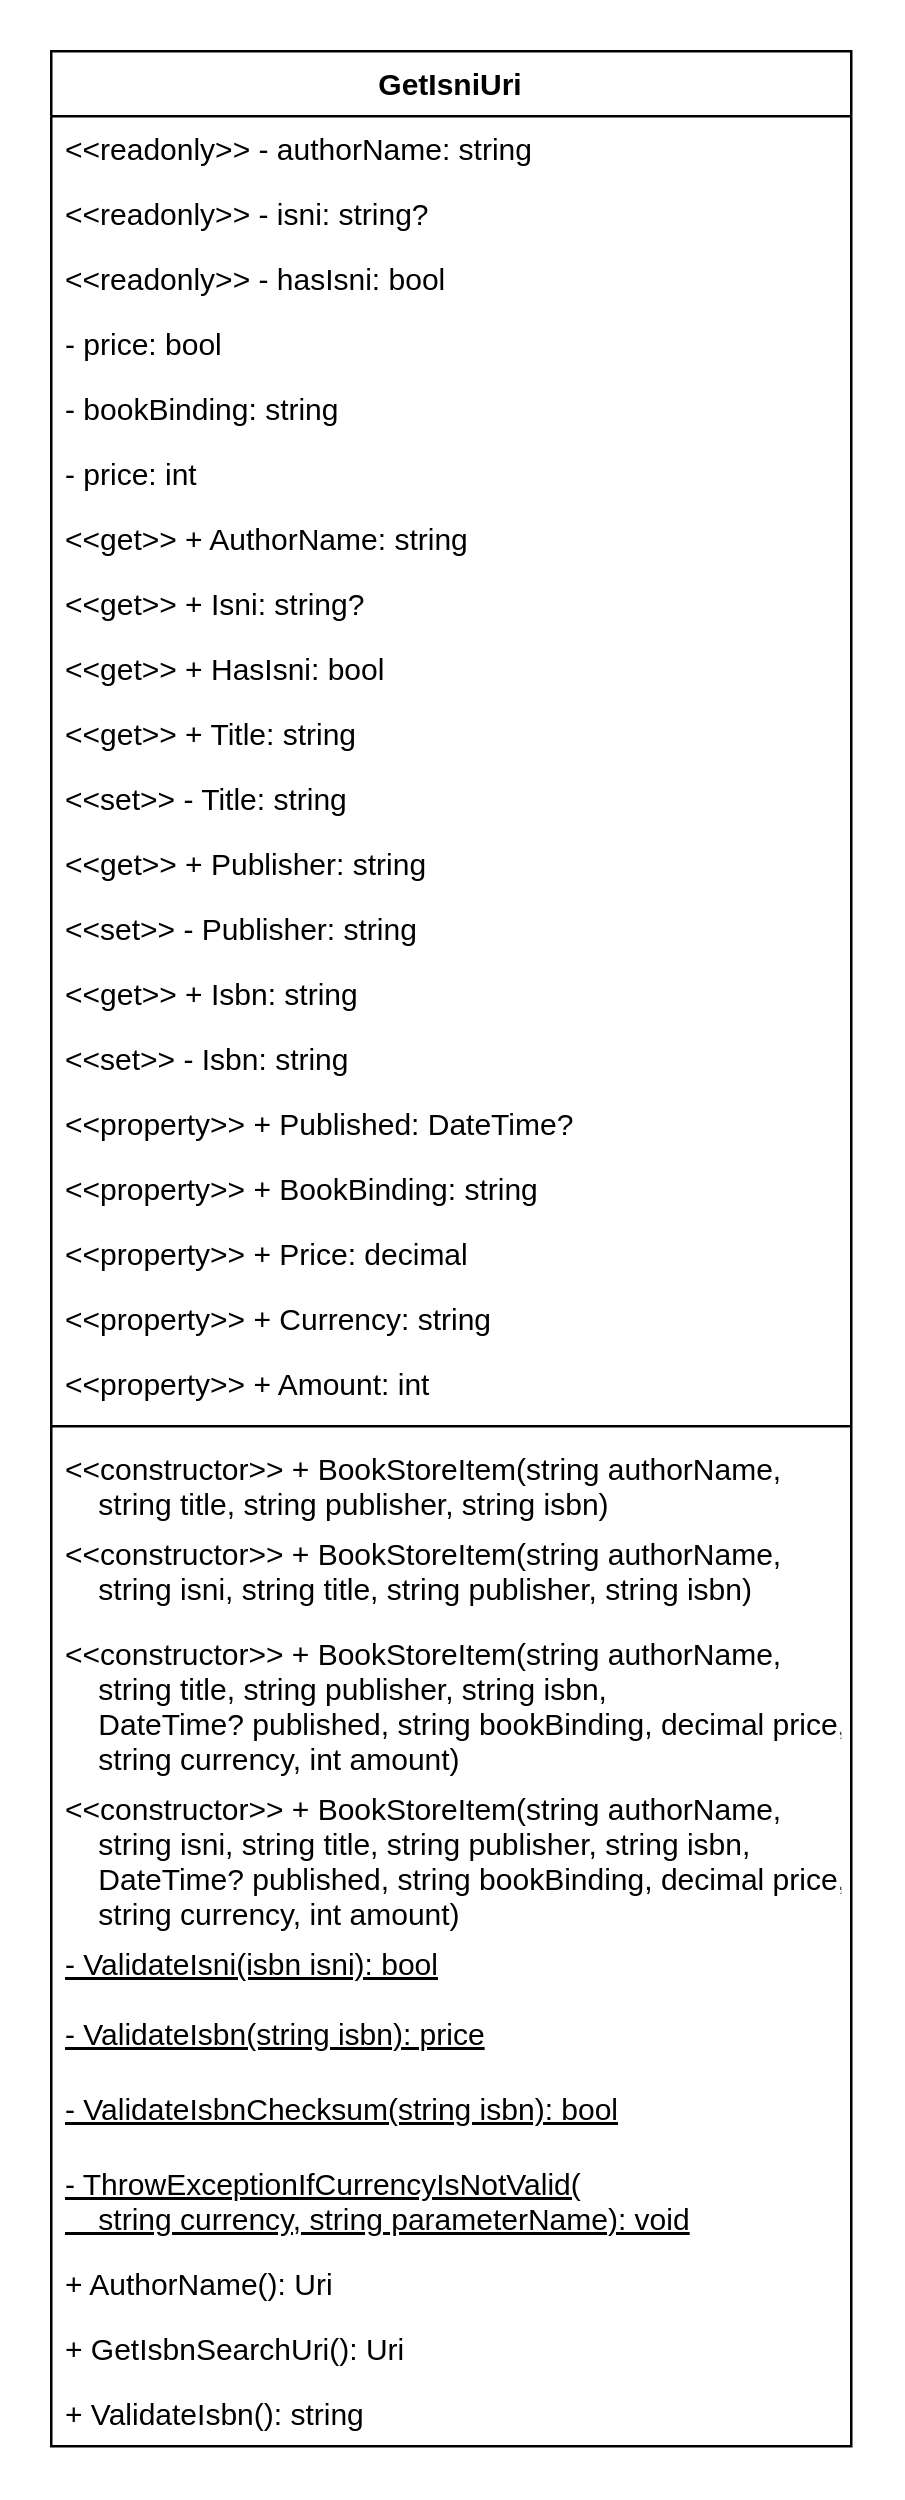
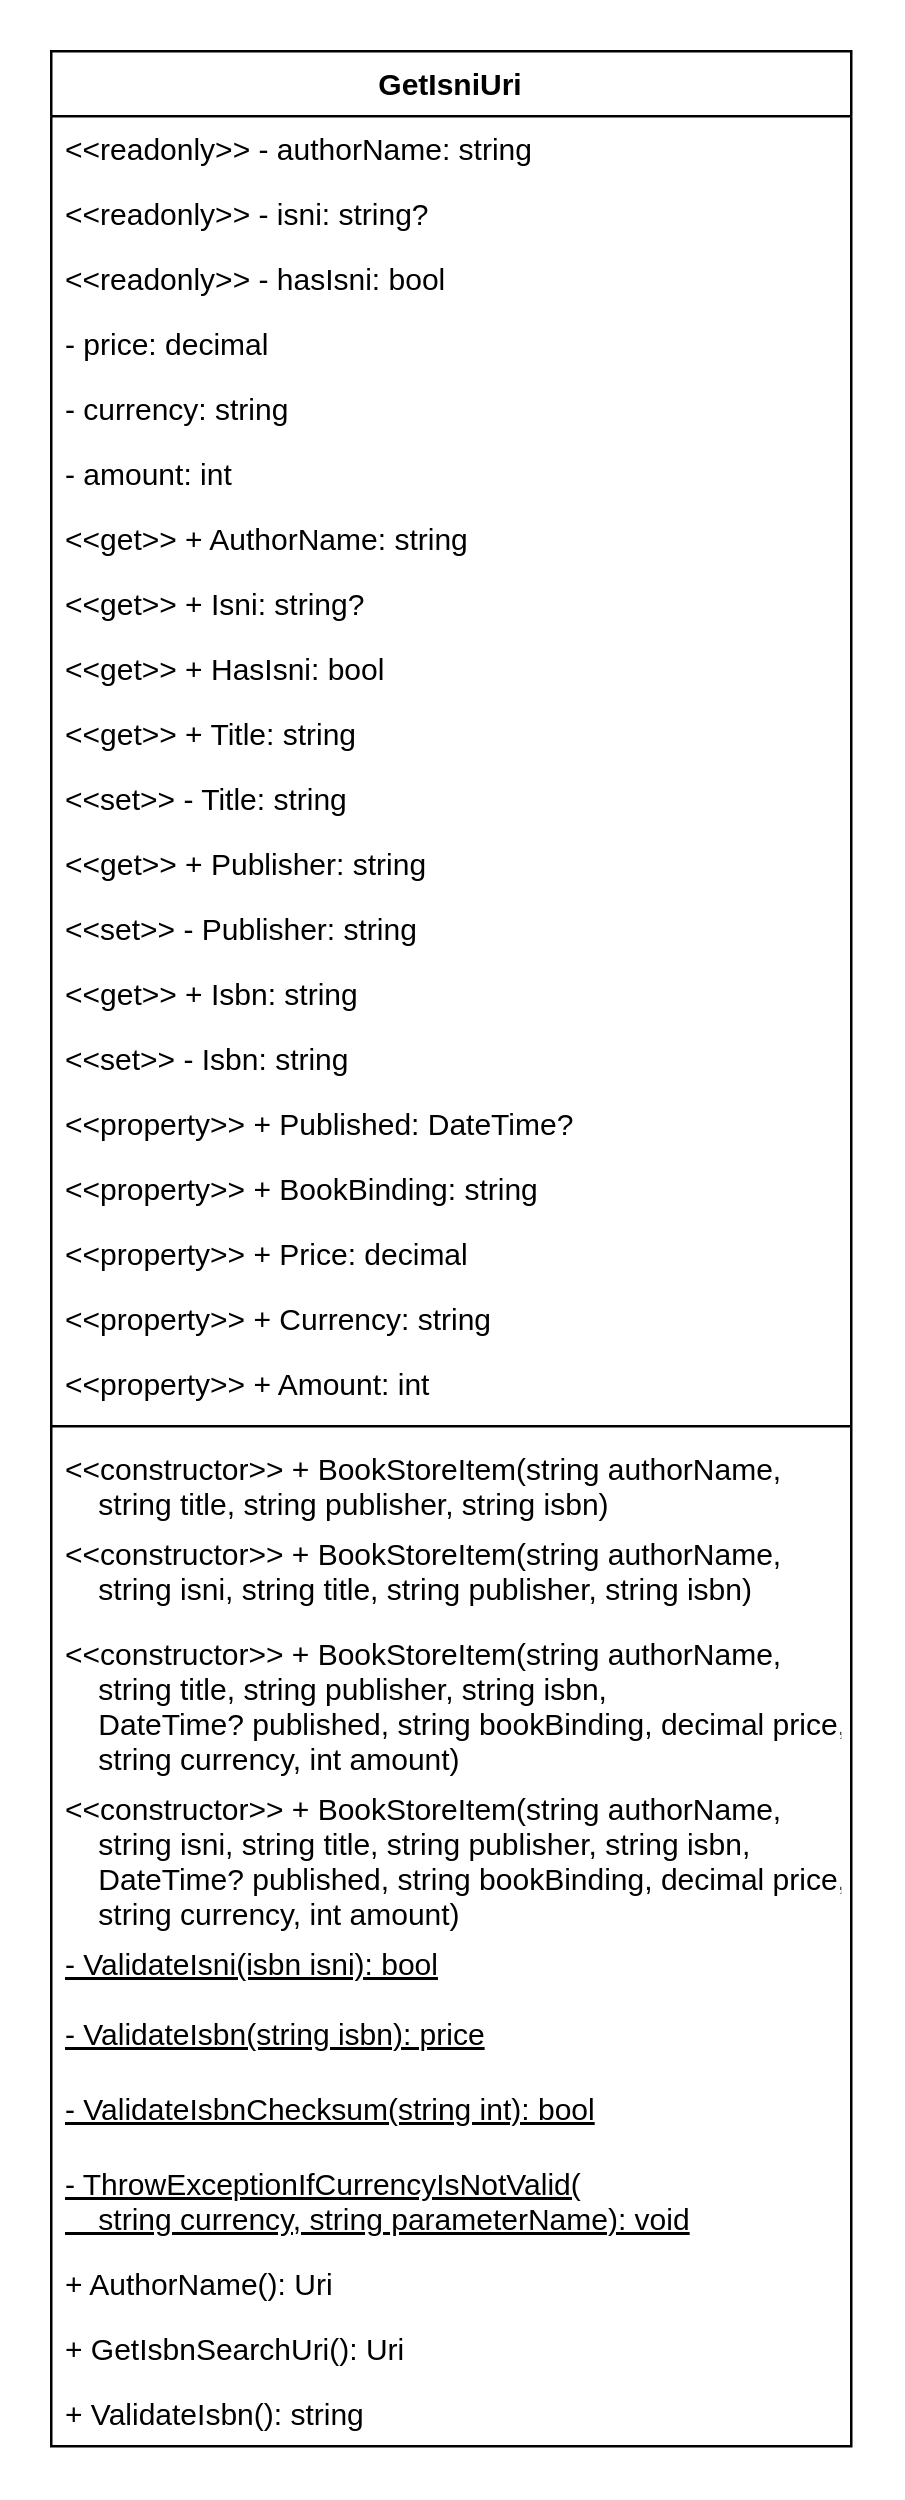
(155, 345) -> (176, 345)
(218, 410) -> (201, 410)
(146, 475) -> (159, 475)
(374, 2110) -> (366, 2110)
